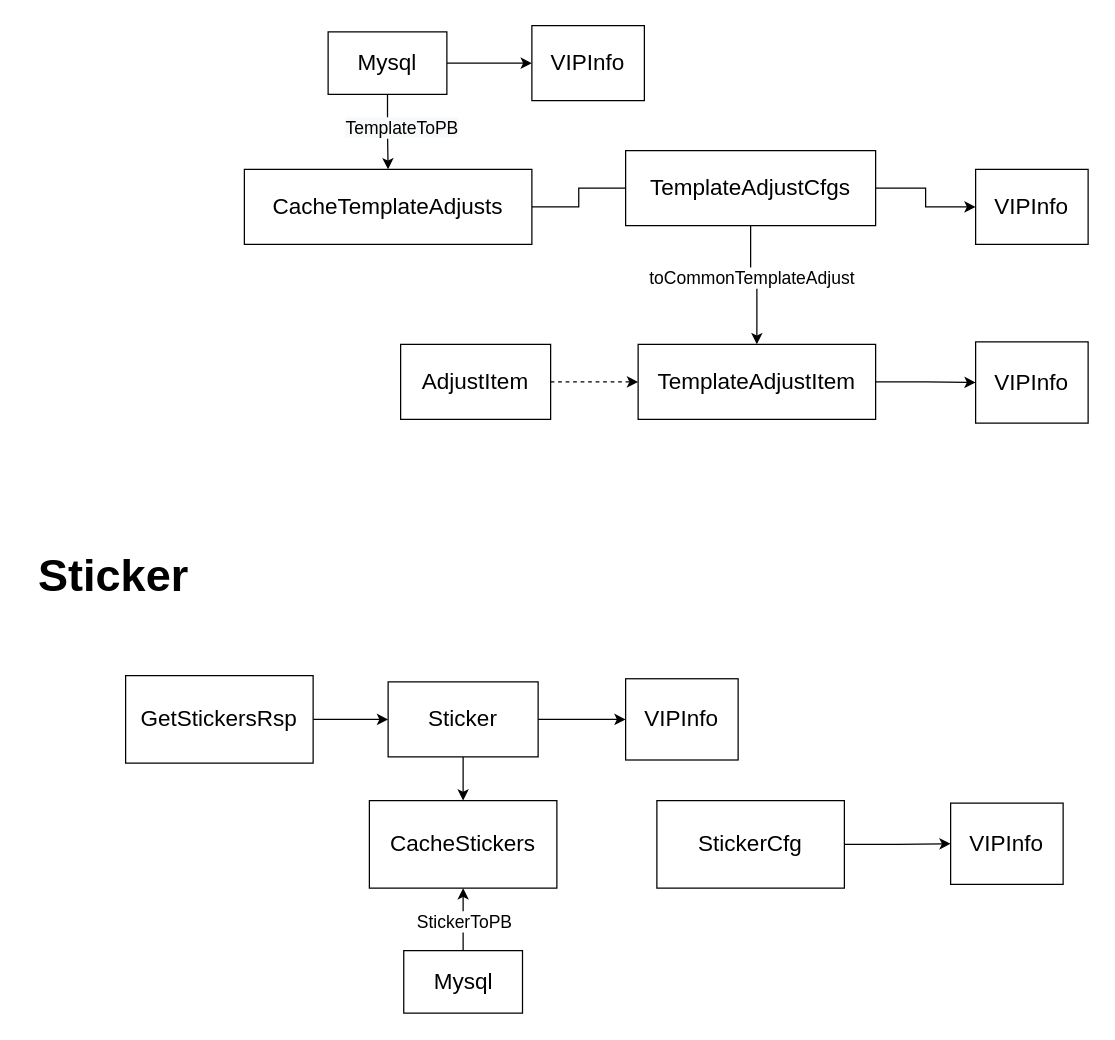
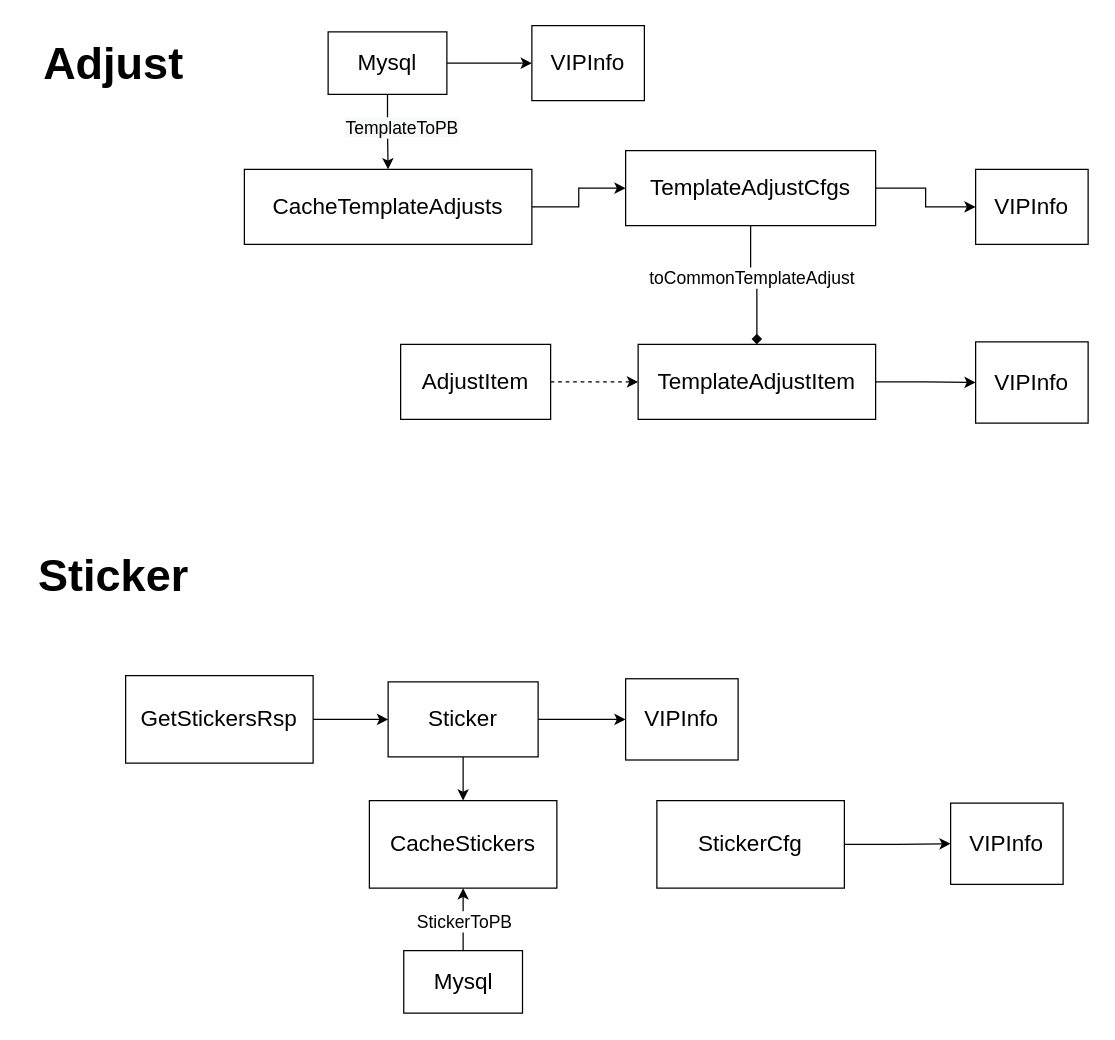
none -> (113, 63)
(618, 188) -> (616, 188)
(757, 334) -> (757, 333)
